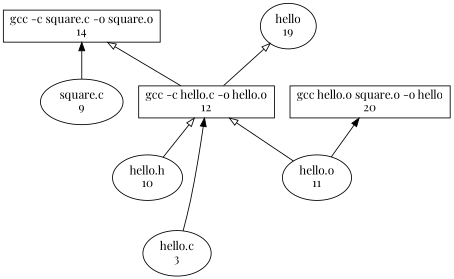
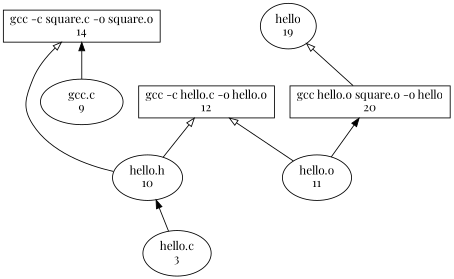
(148, 66) -> (36, 128)
(244, 67) -> (333, 67)
(82, 102) -> (82, 102)
(195, 179) -> (164, 219)
